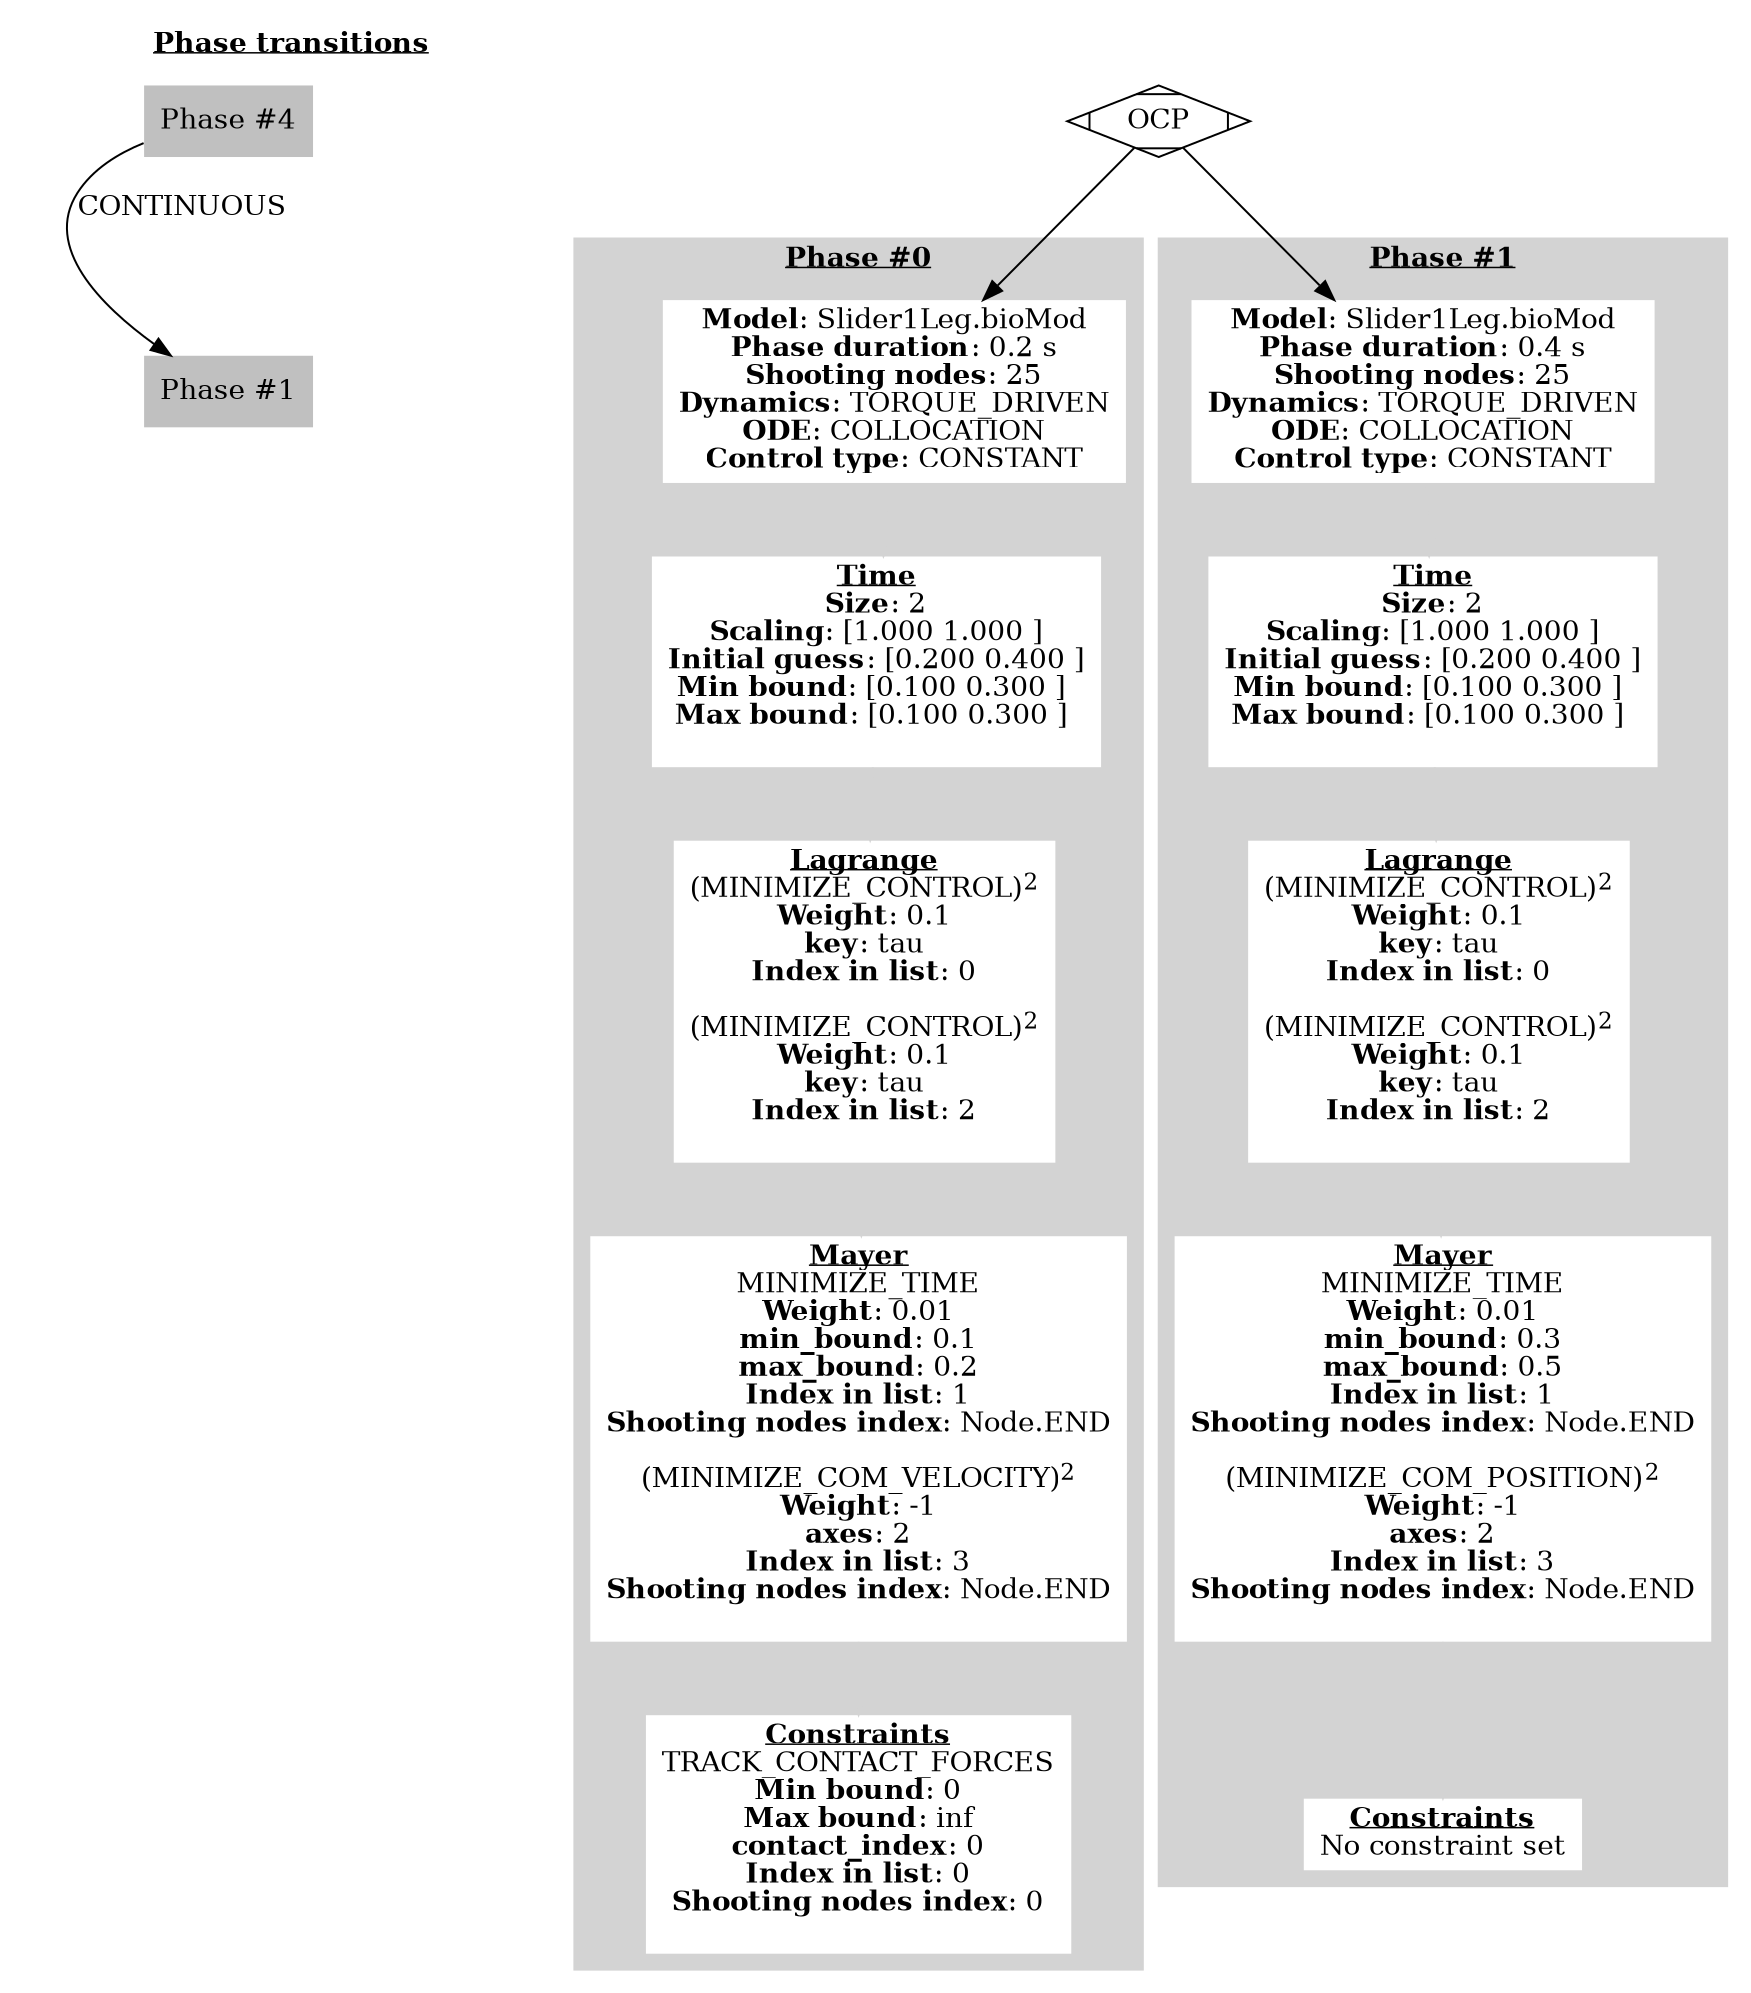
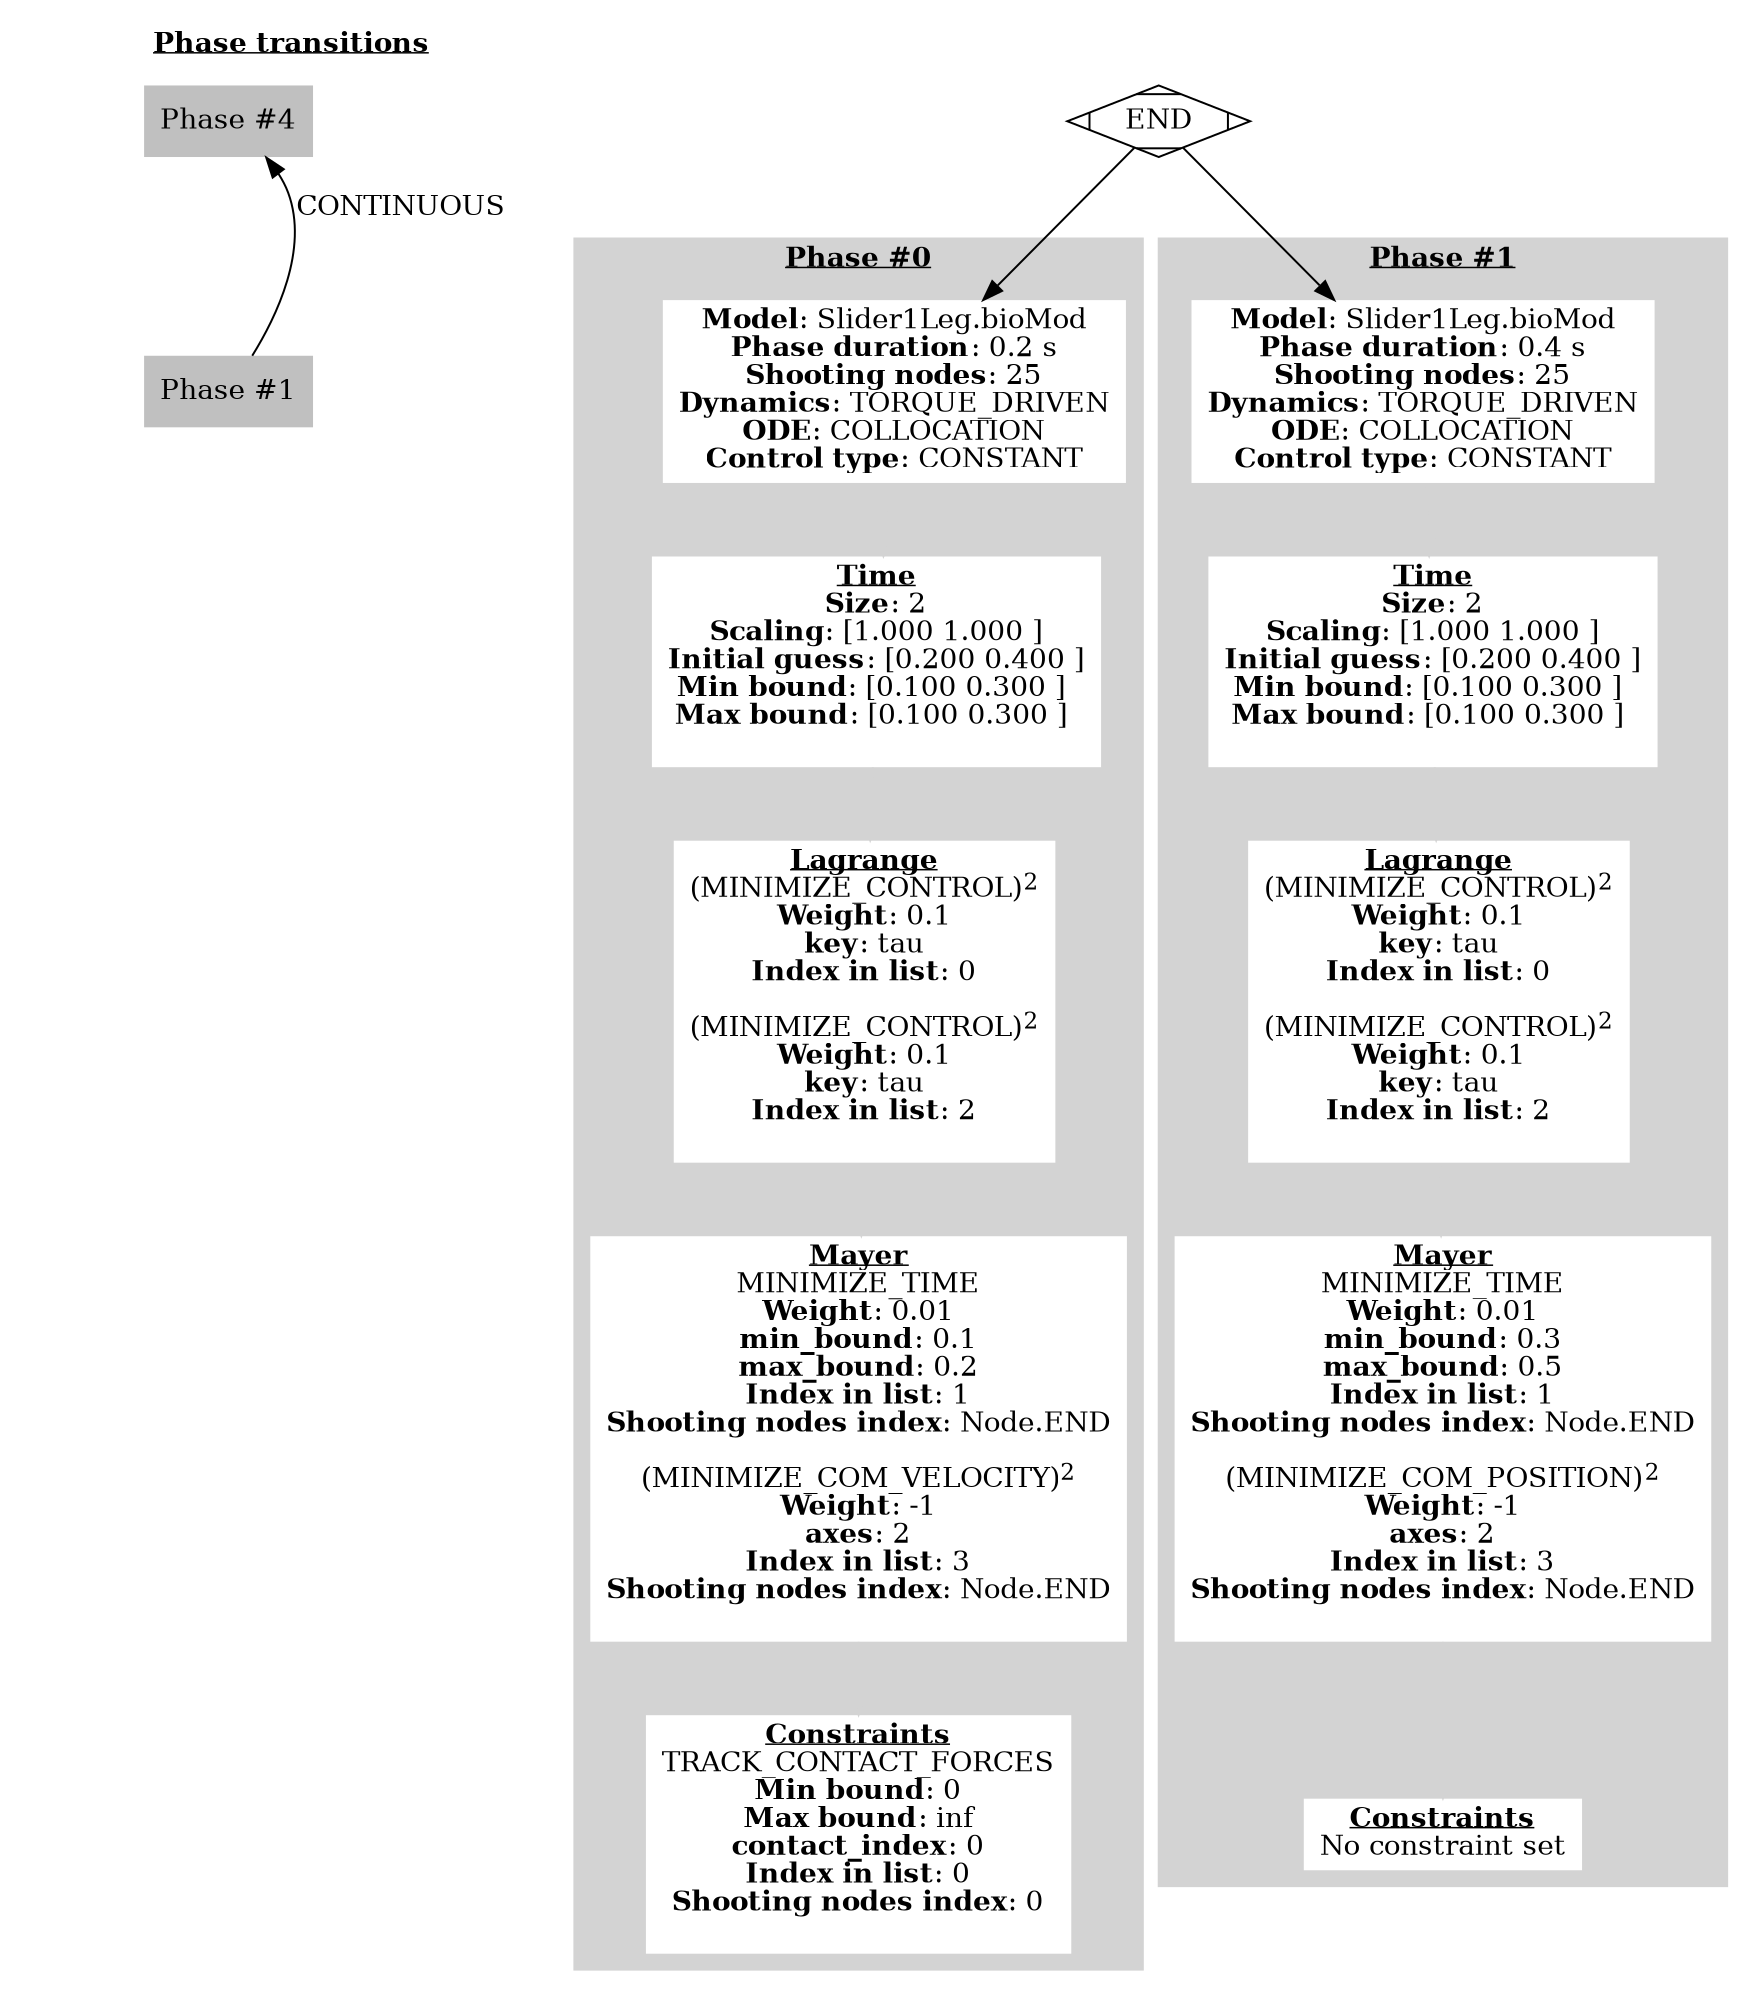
(1159, 121) -> (1159, 121)
(69, 242) -> (290, 267)
